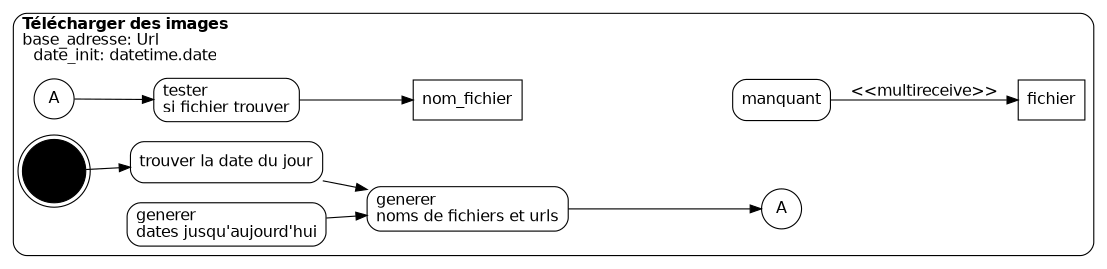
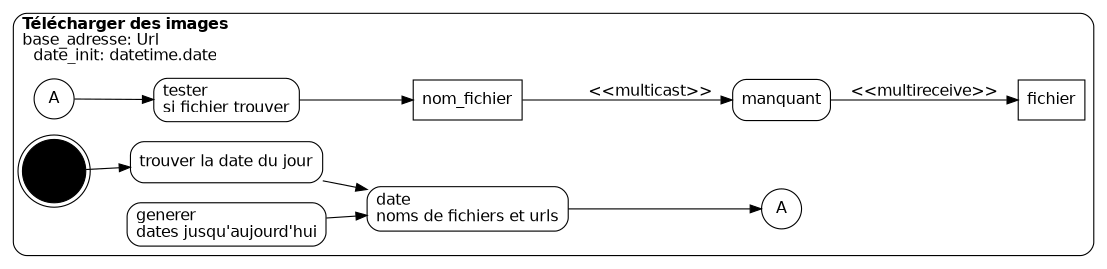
none -> (622, 100)
(468, 209) -> (468, 209)
